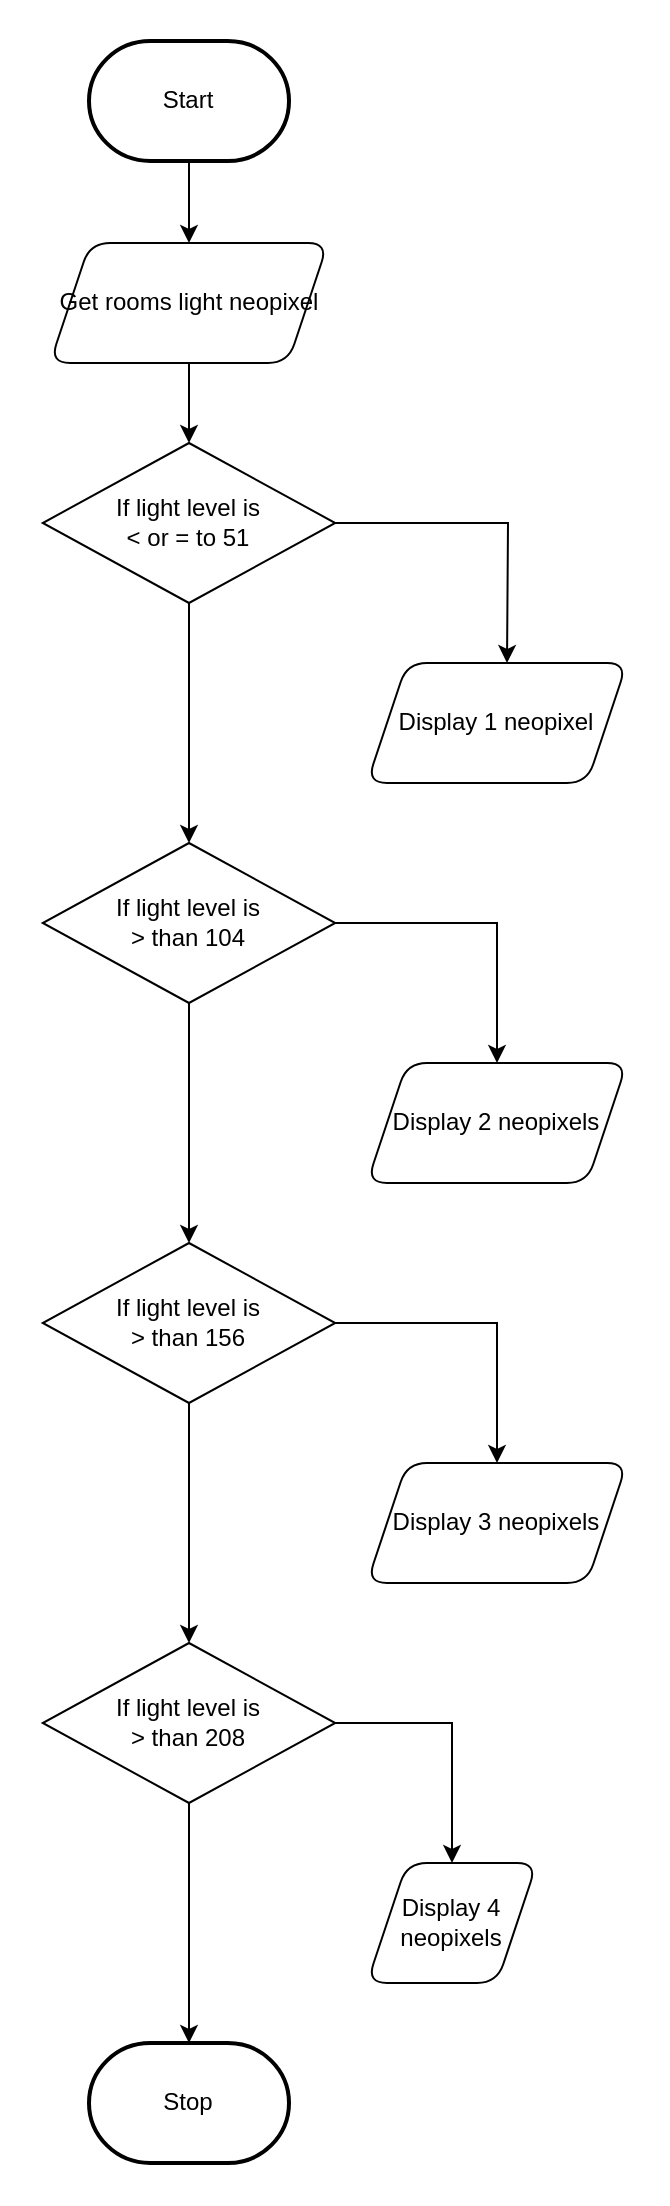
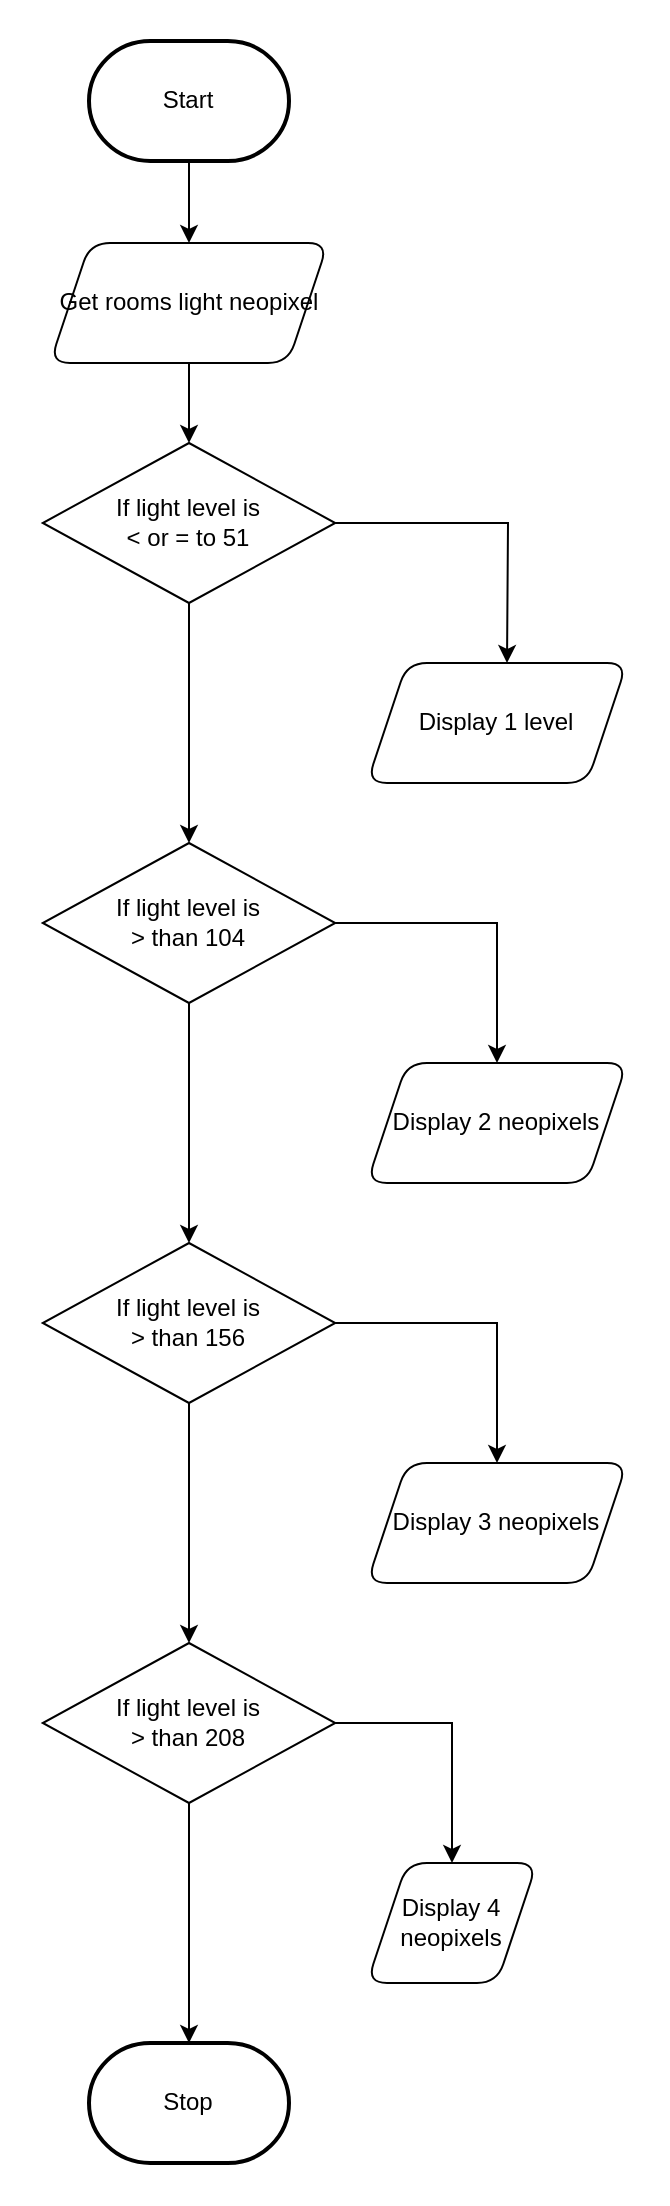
(497, 723) -> (497, 723)
